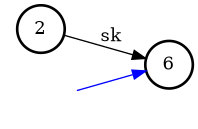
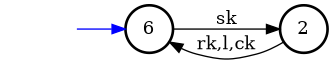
none -> (220, 29)
(111, 36) -> (227, 44)
